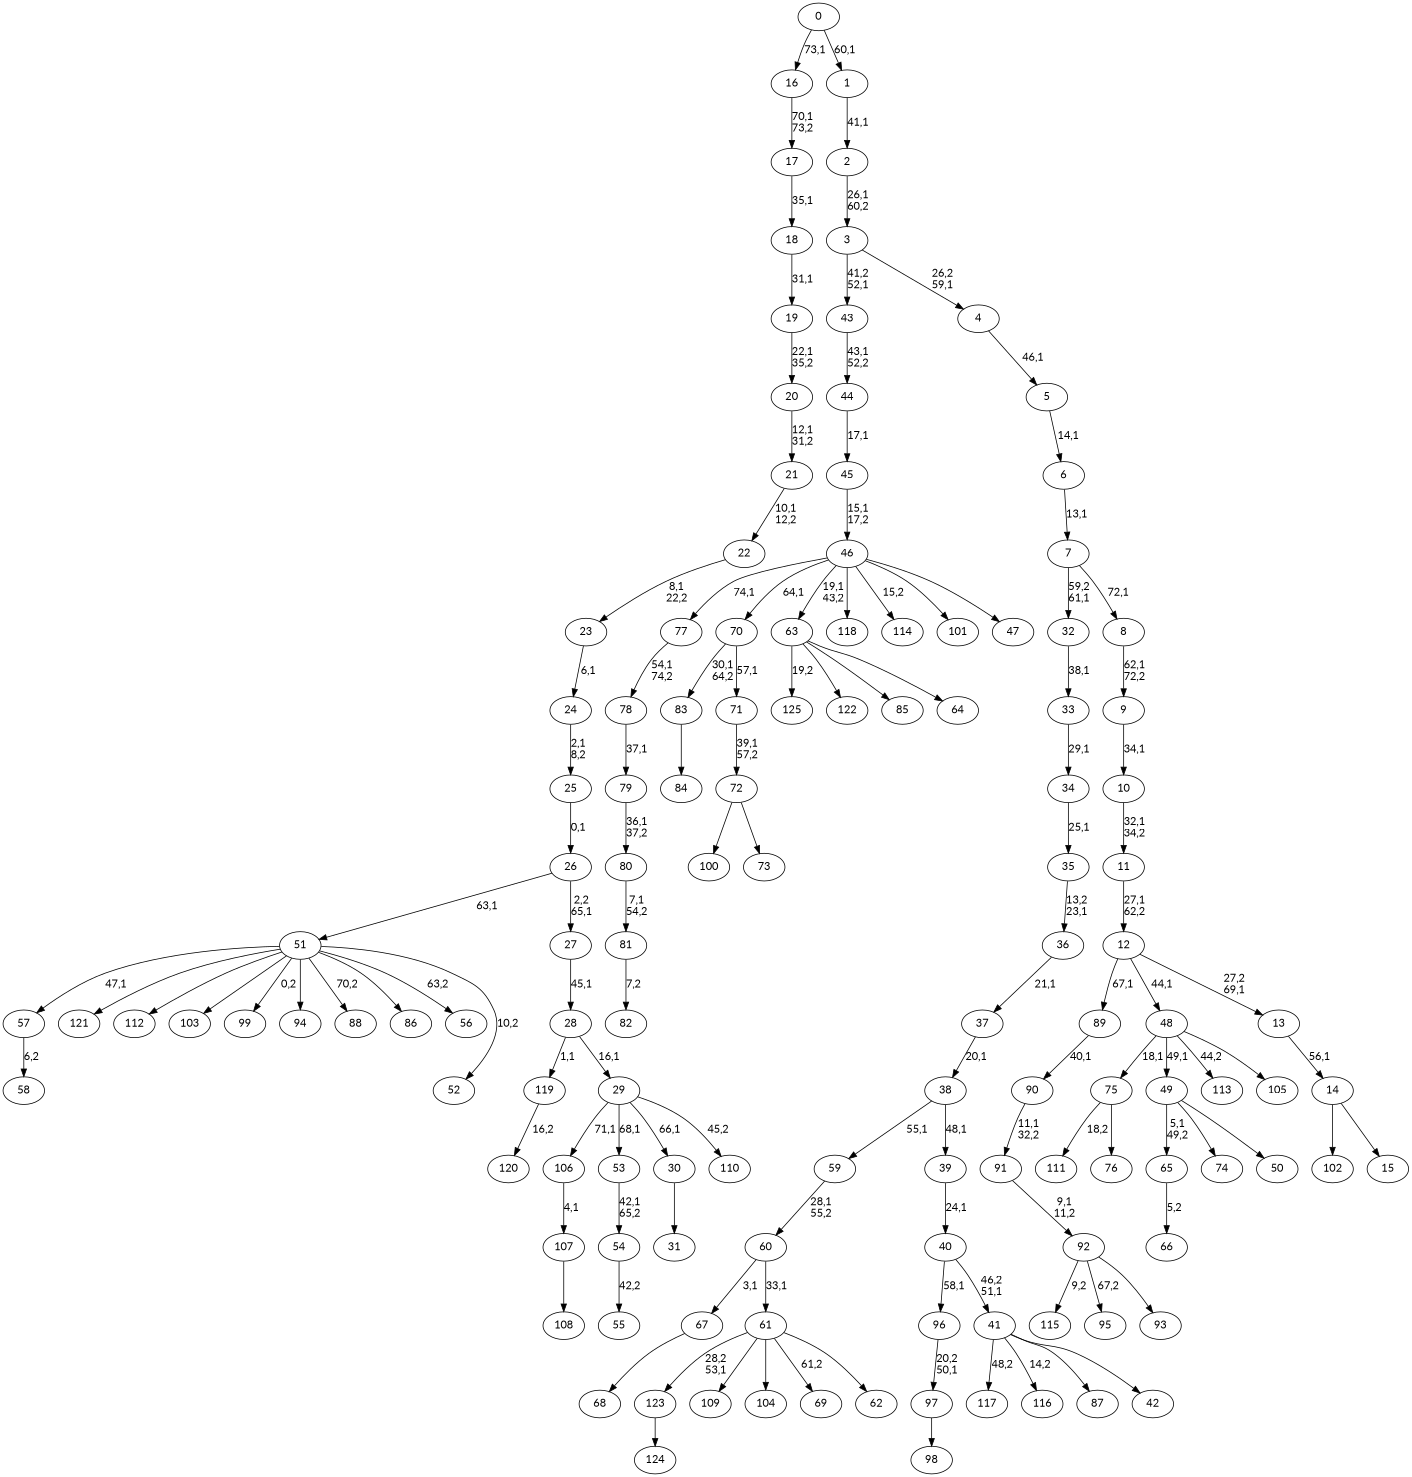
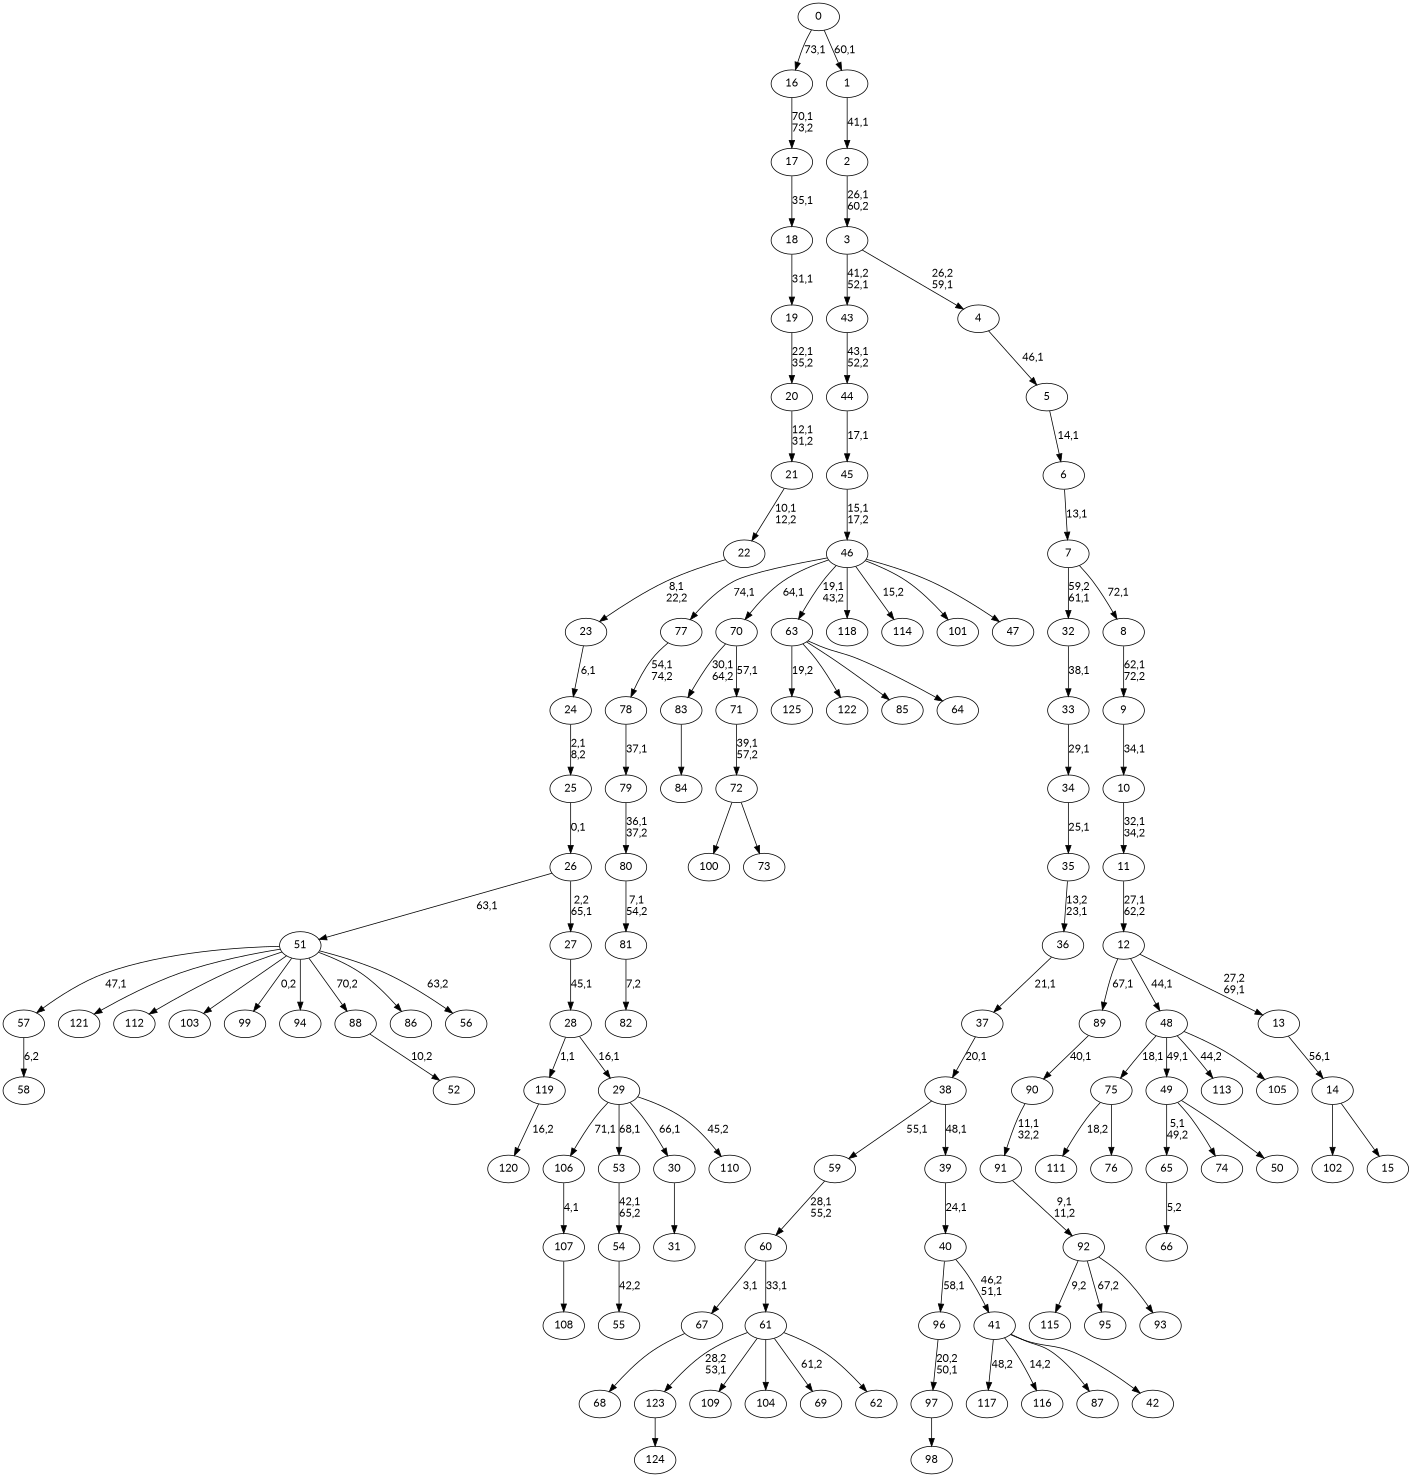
(449, 972) -> (401, 1055)
